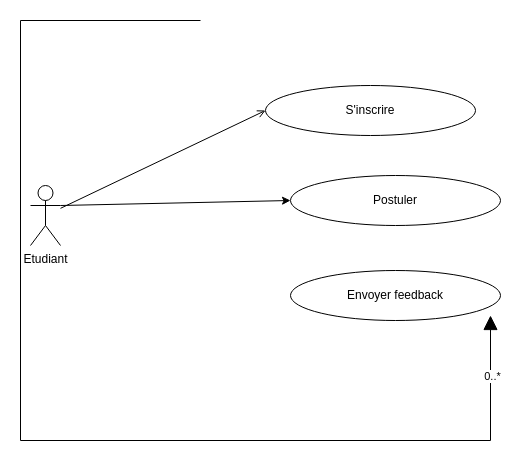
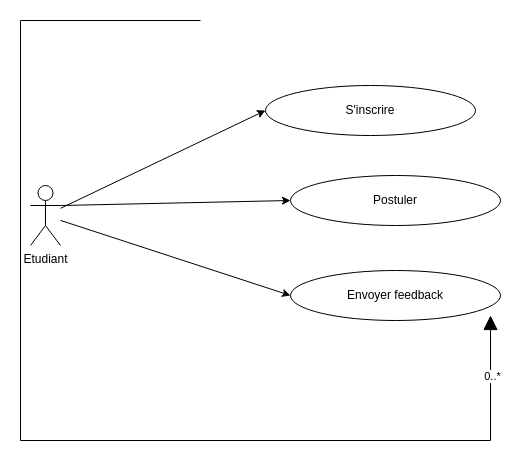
(260, 113) -> (258, 114)
none -> (172, 257)
